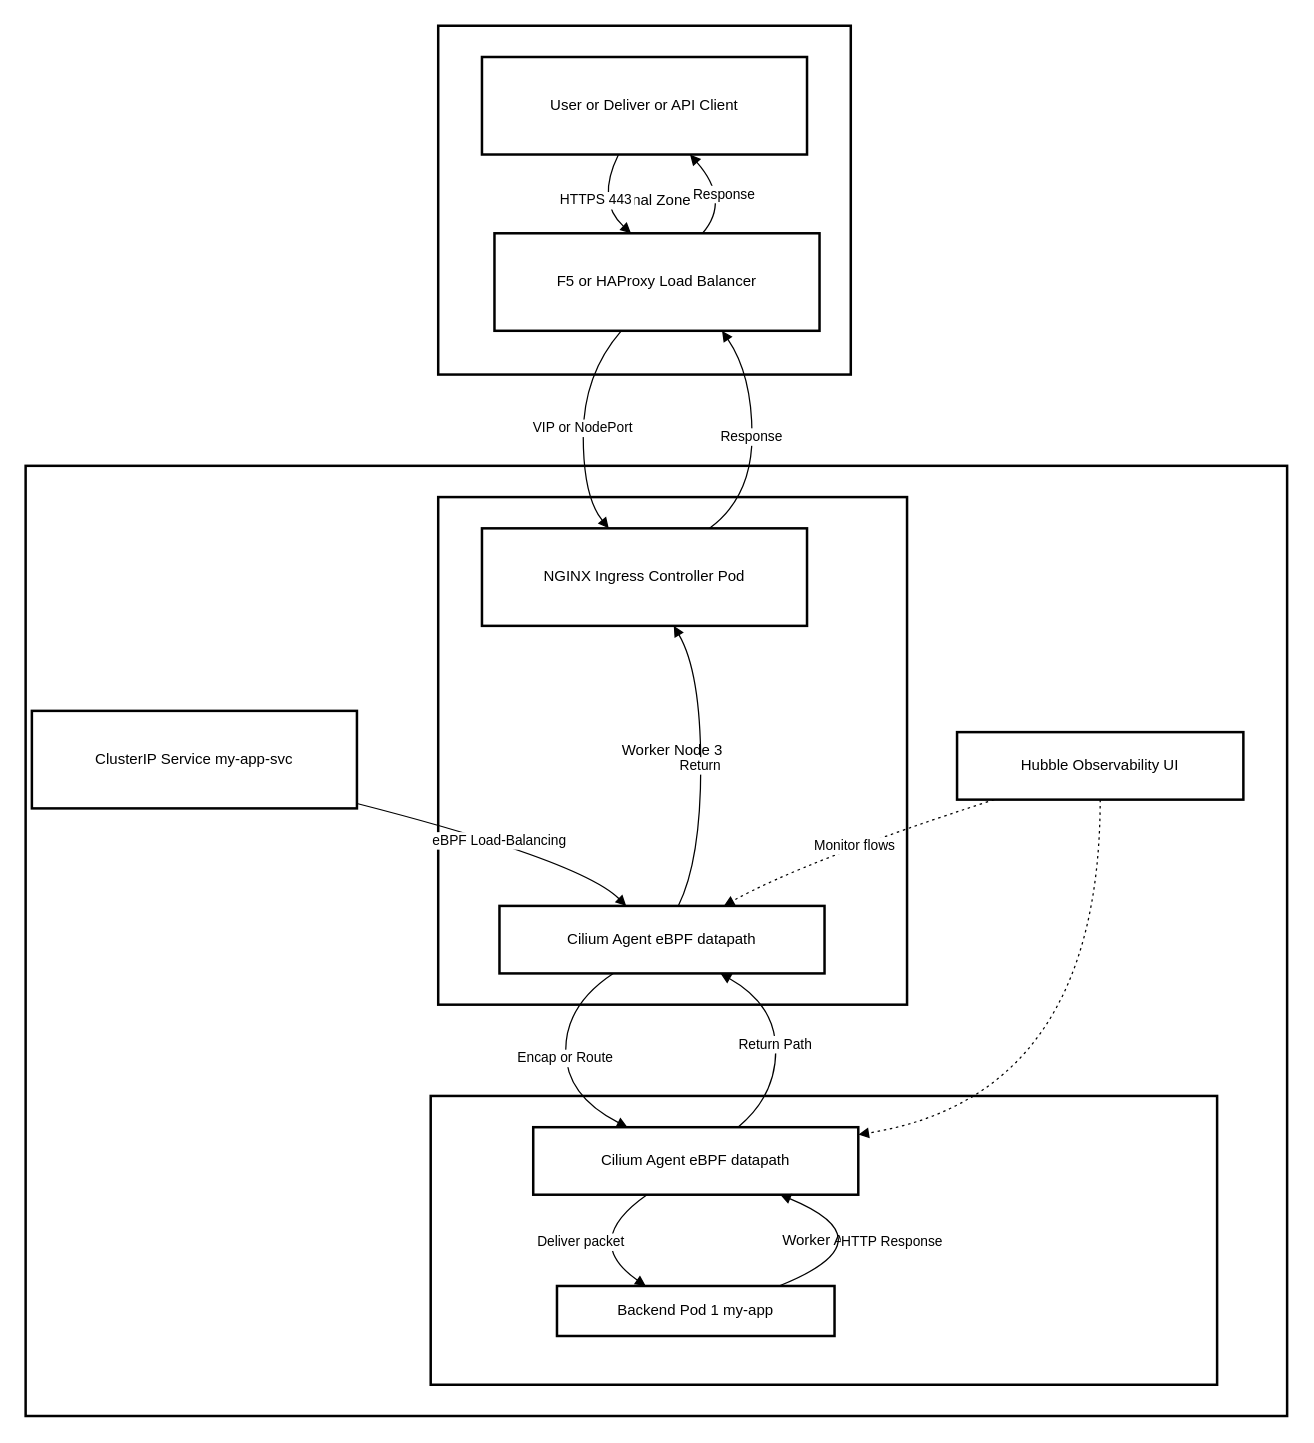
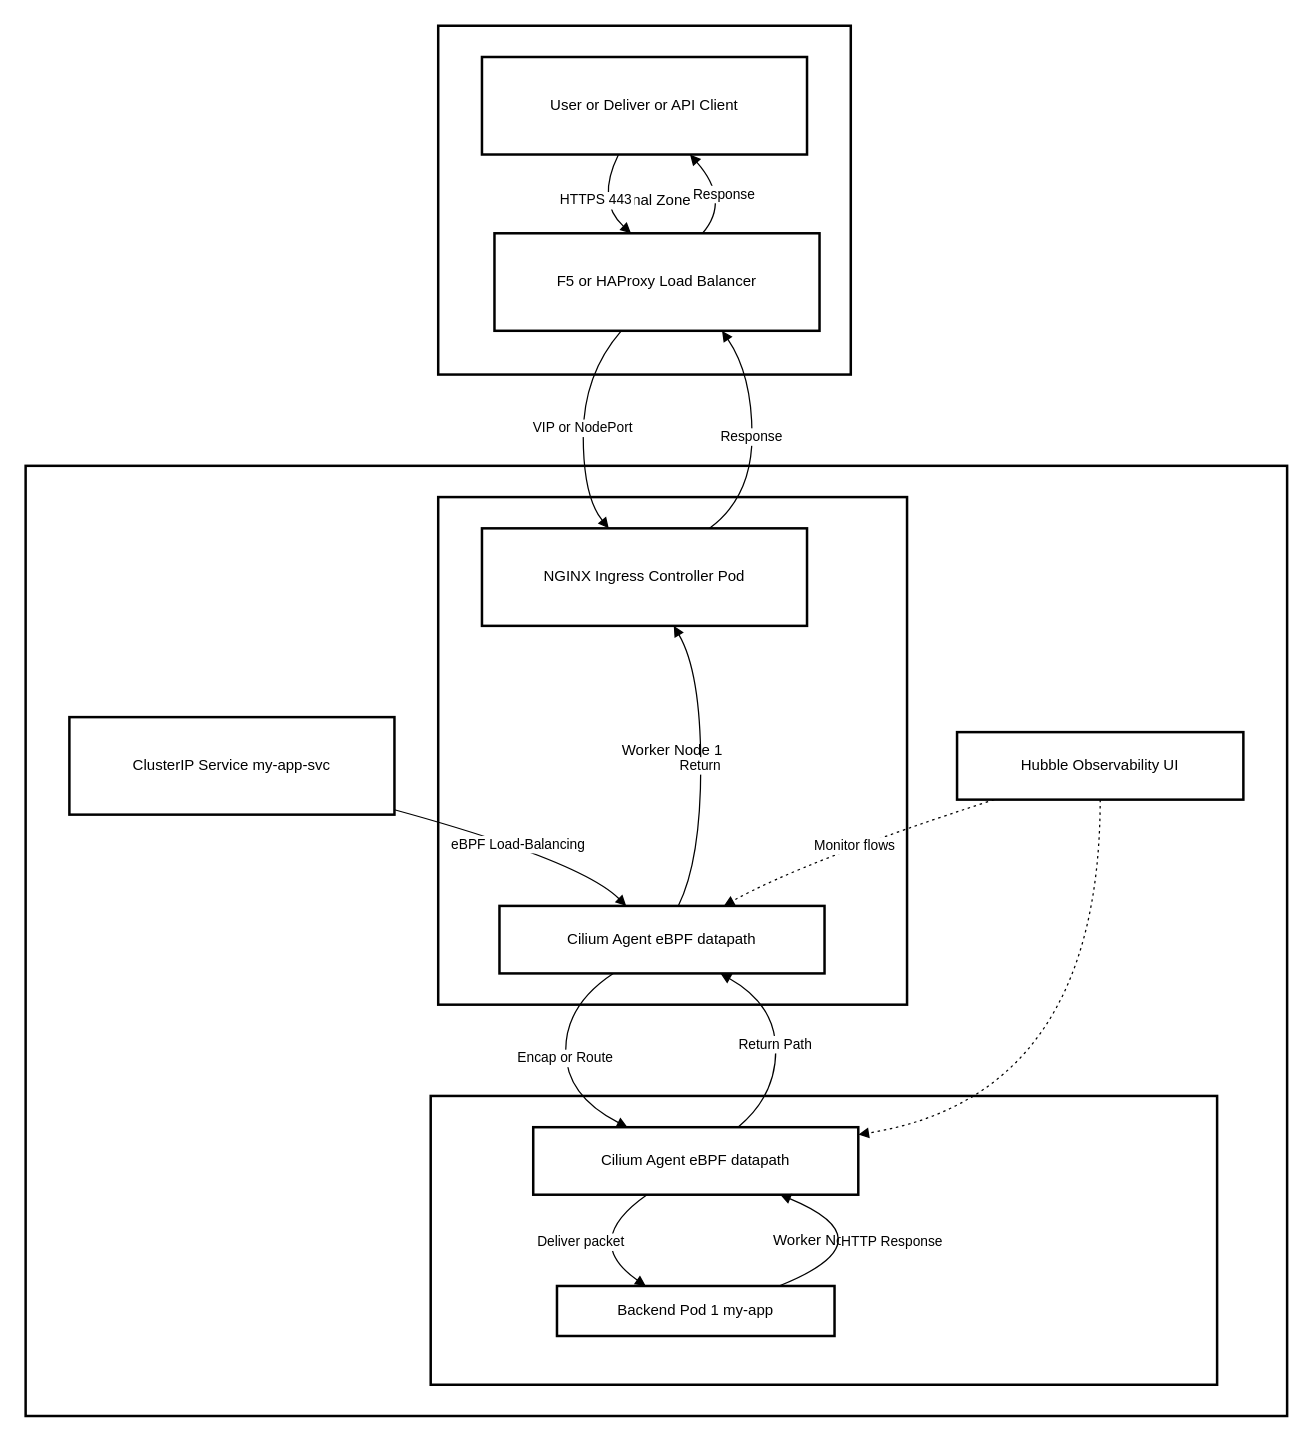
(673, 751) -> (673, 751)
(194, 759) -> (232, 766)
(824, 1241) -> (824, 1241)
